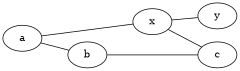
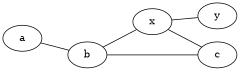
(87, 30) -> (120, 38)
